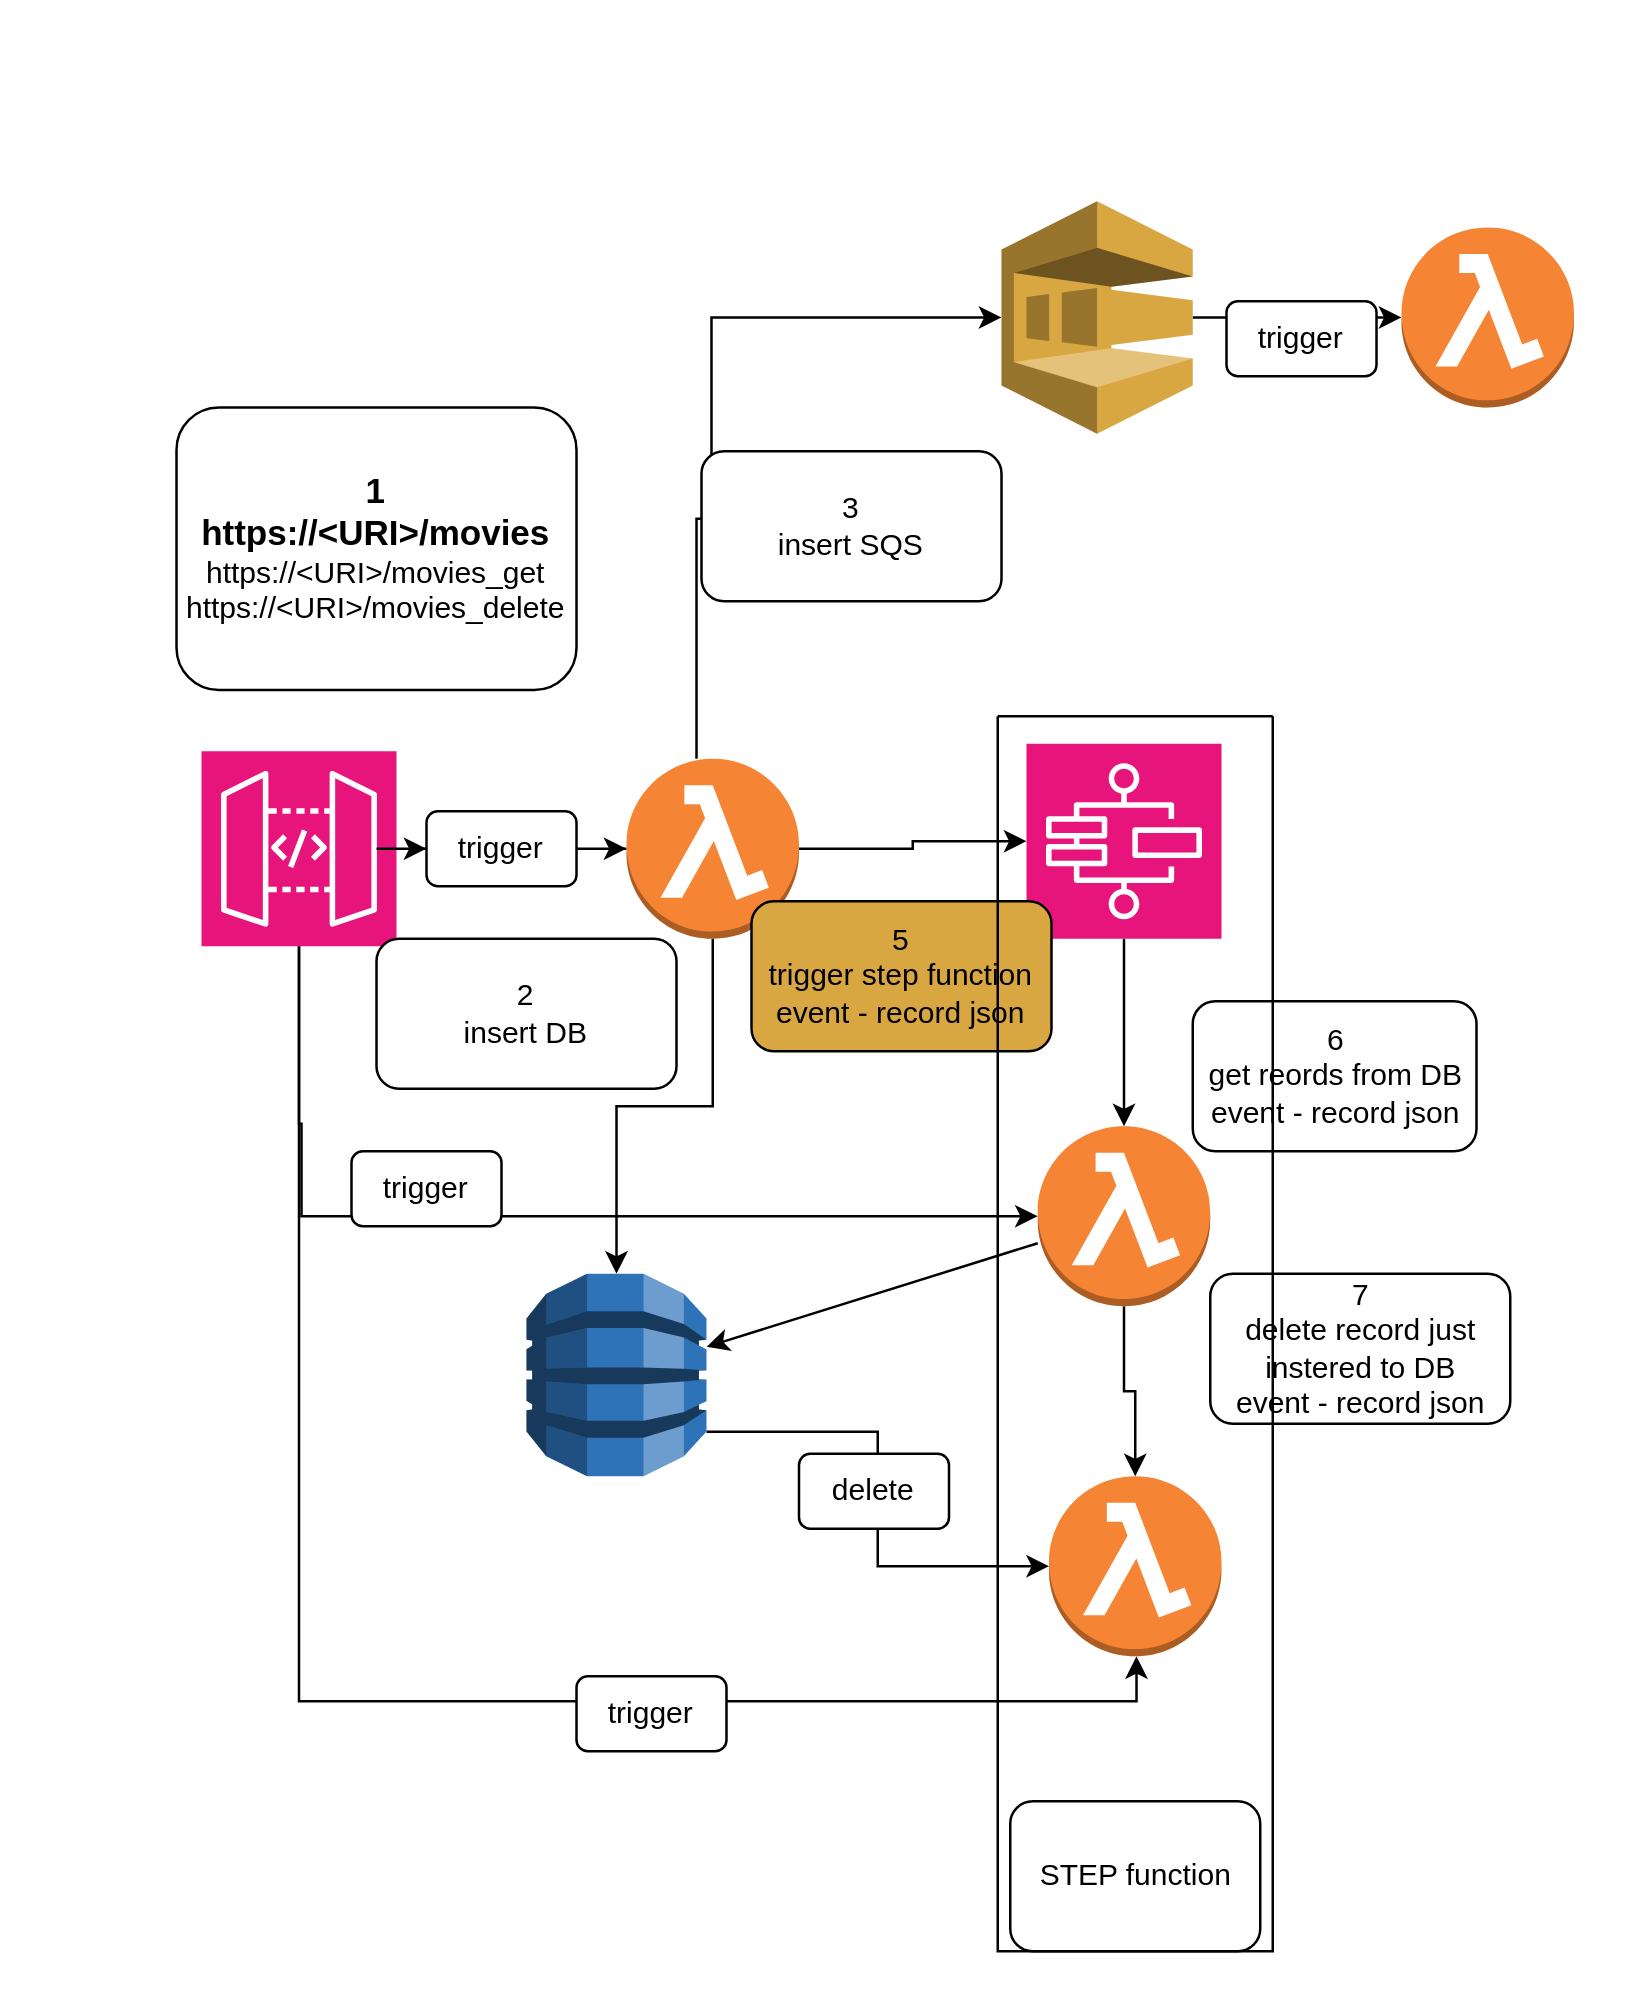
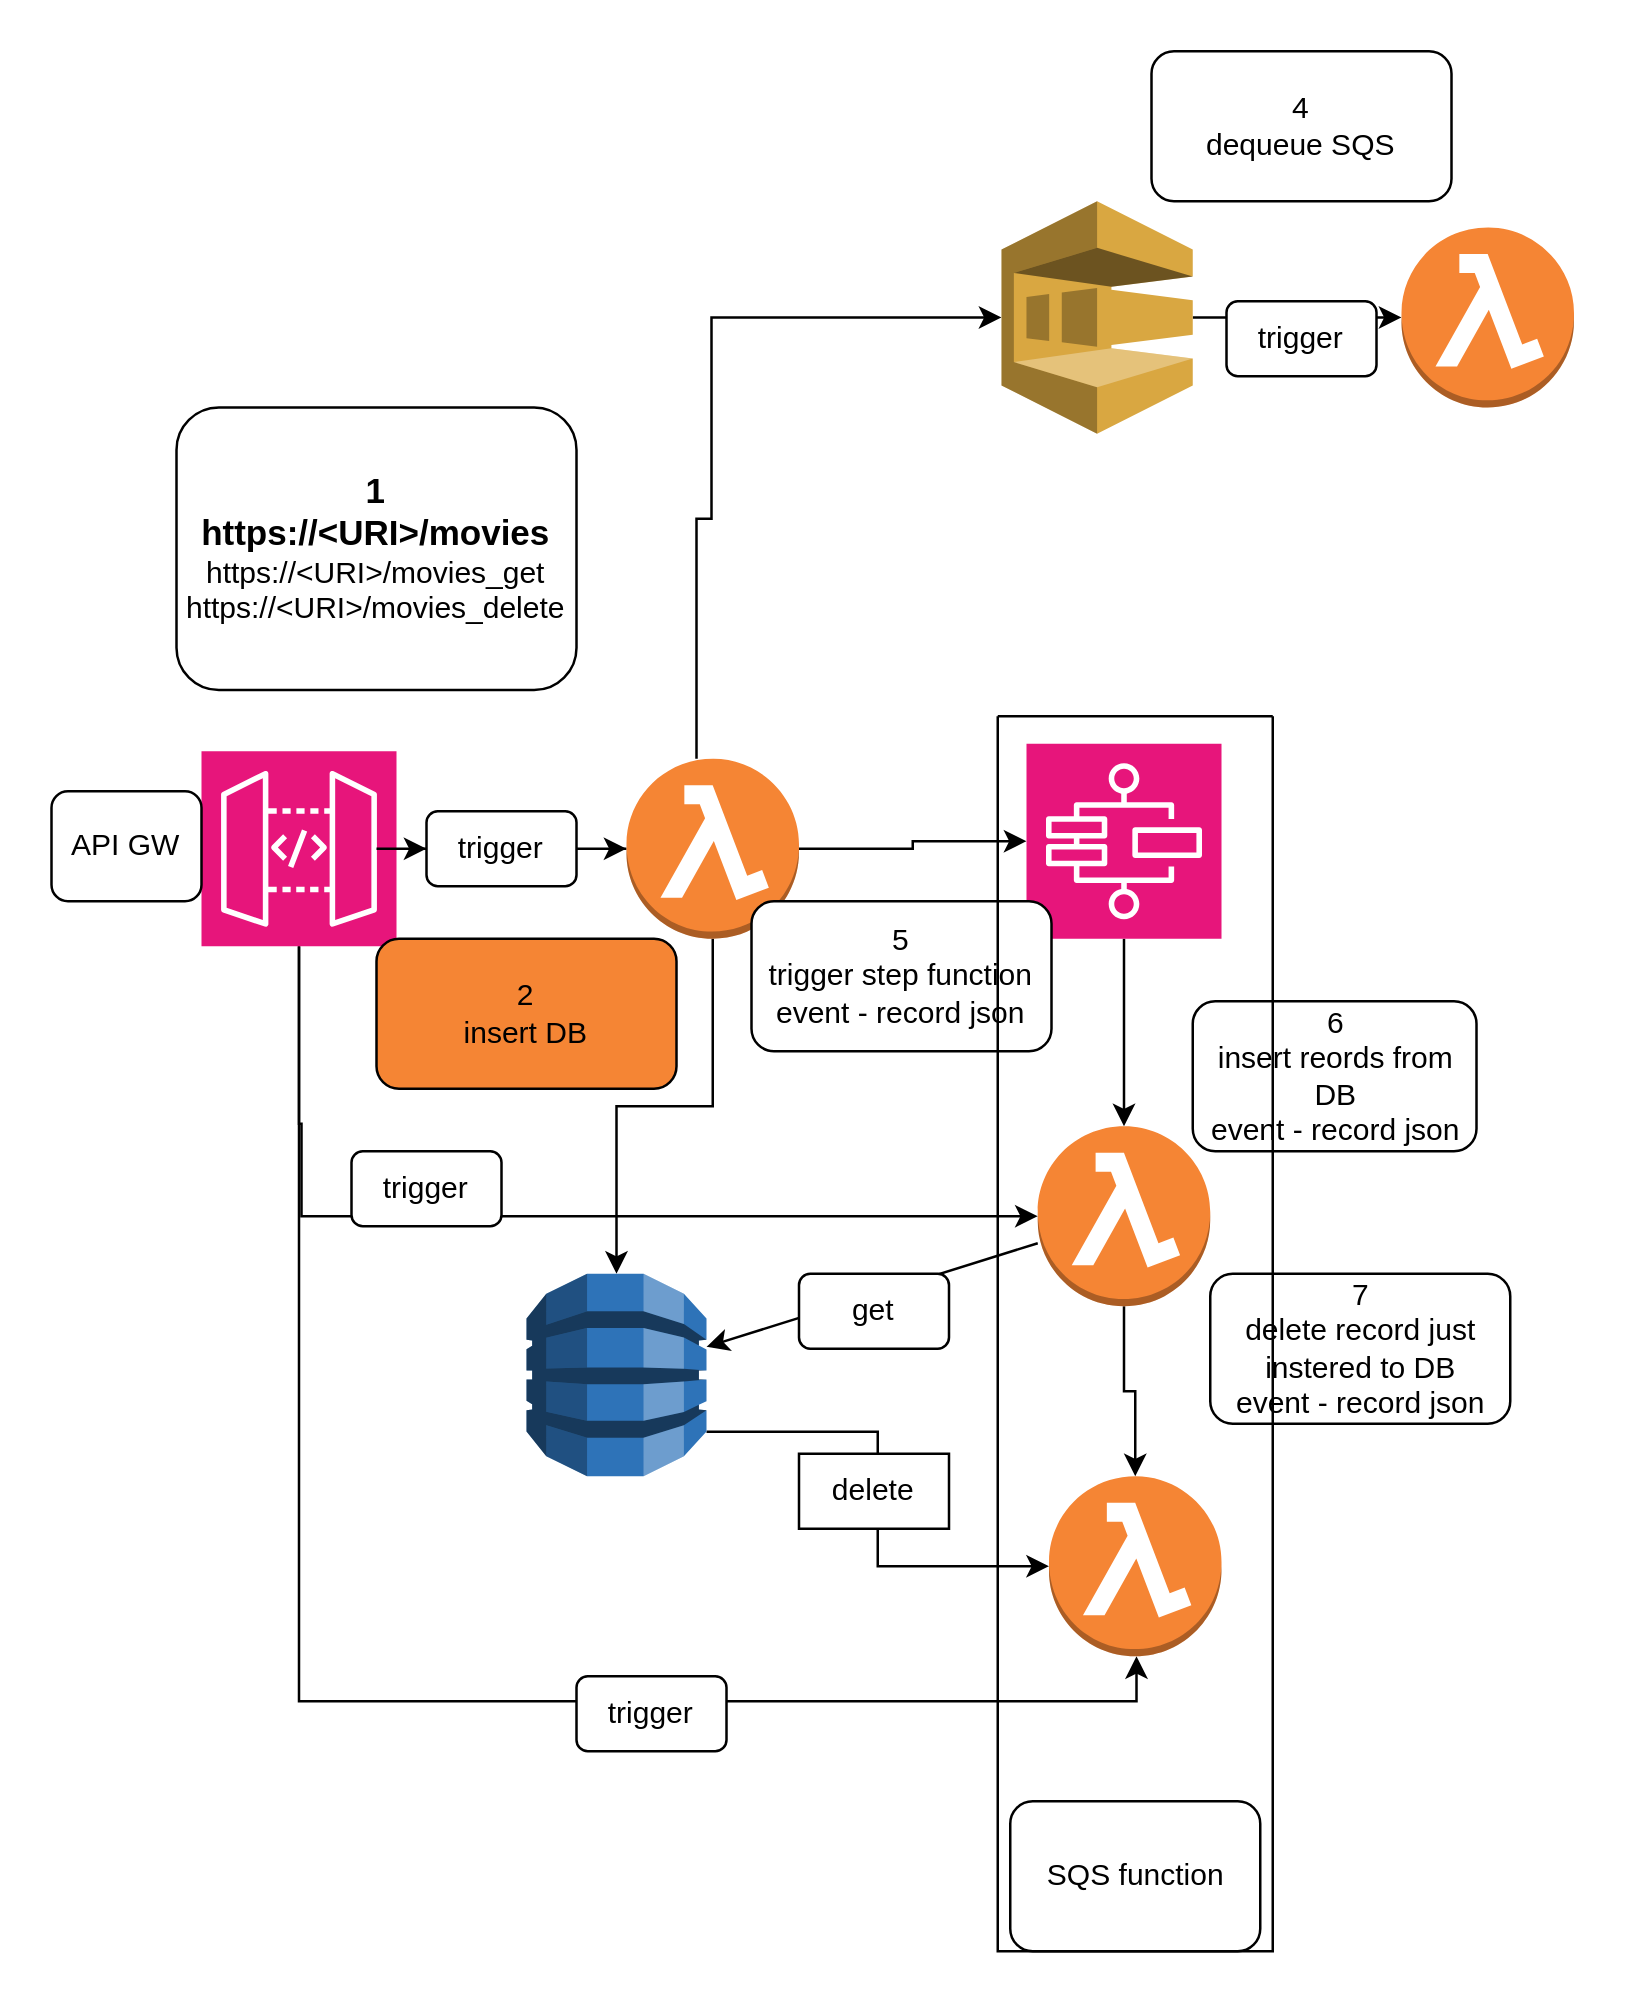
none -> (1301, 126)
(851, 526) -> none
none -> (126, 846)
(901, 976) -> (901, 976)
(526, 1014) -> (526, 1014)
(1336, 1076) -> (1336, 1076)
none -> (874, 1311)
(874, 1491) -> (874, 1491)
(1136, 1876) -> (1136, 1876)
